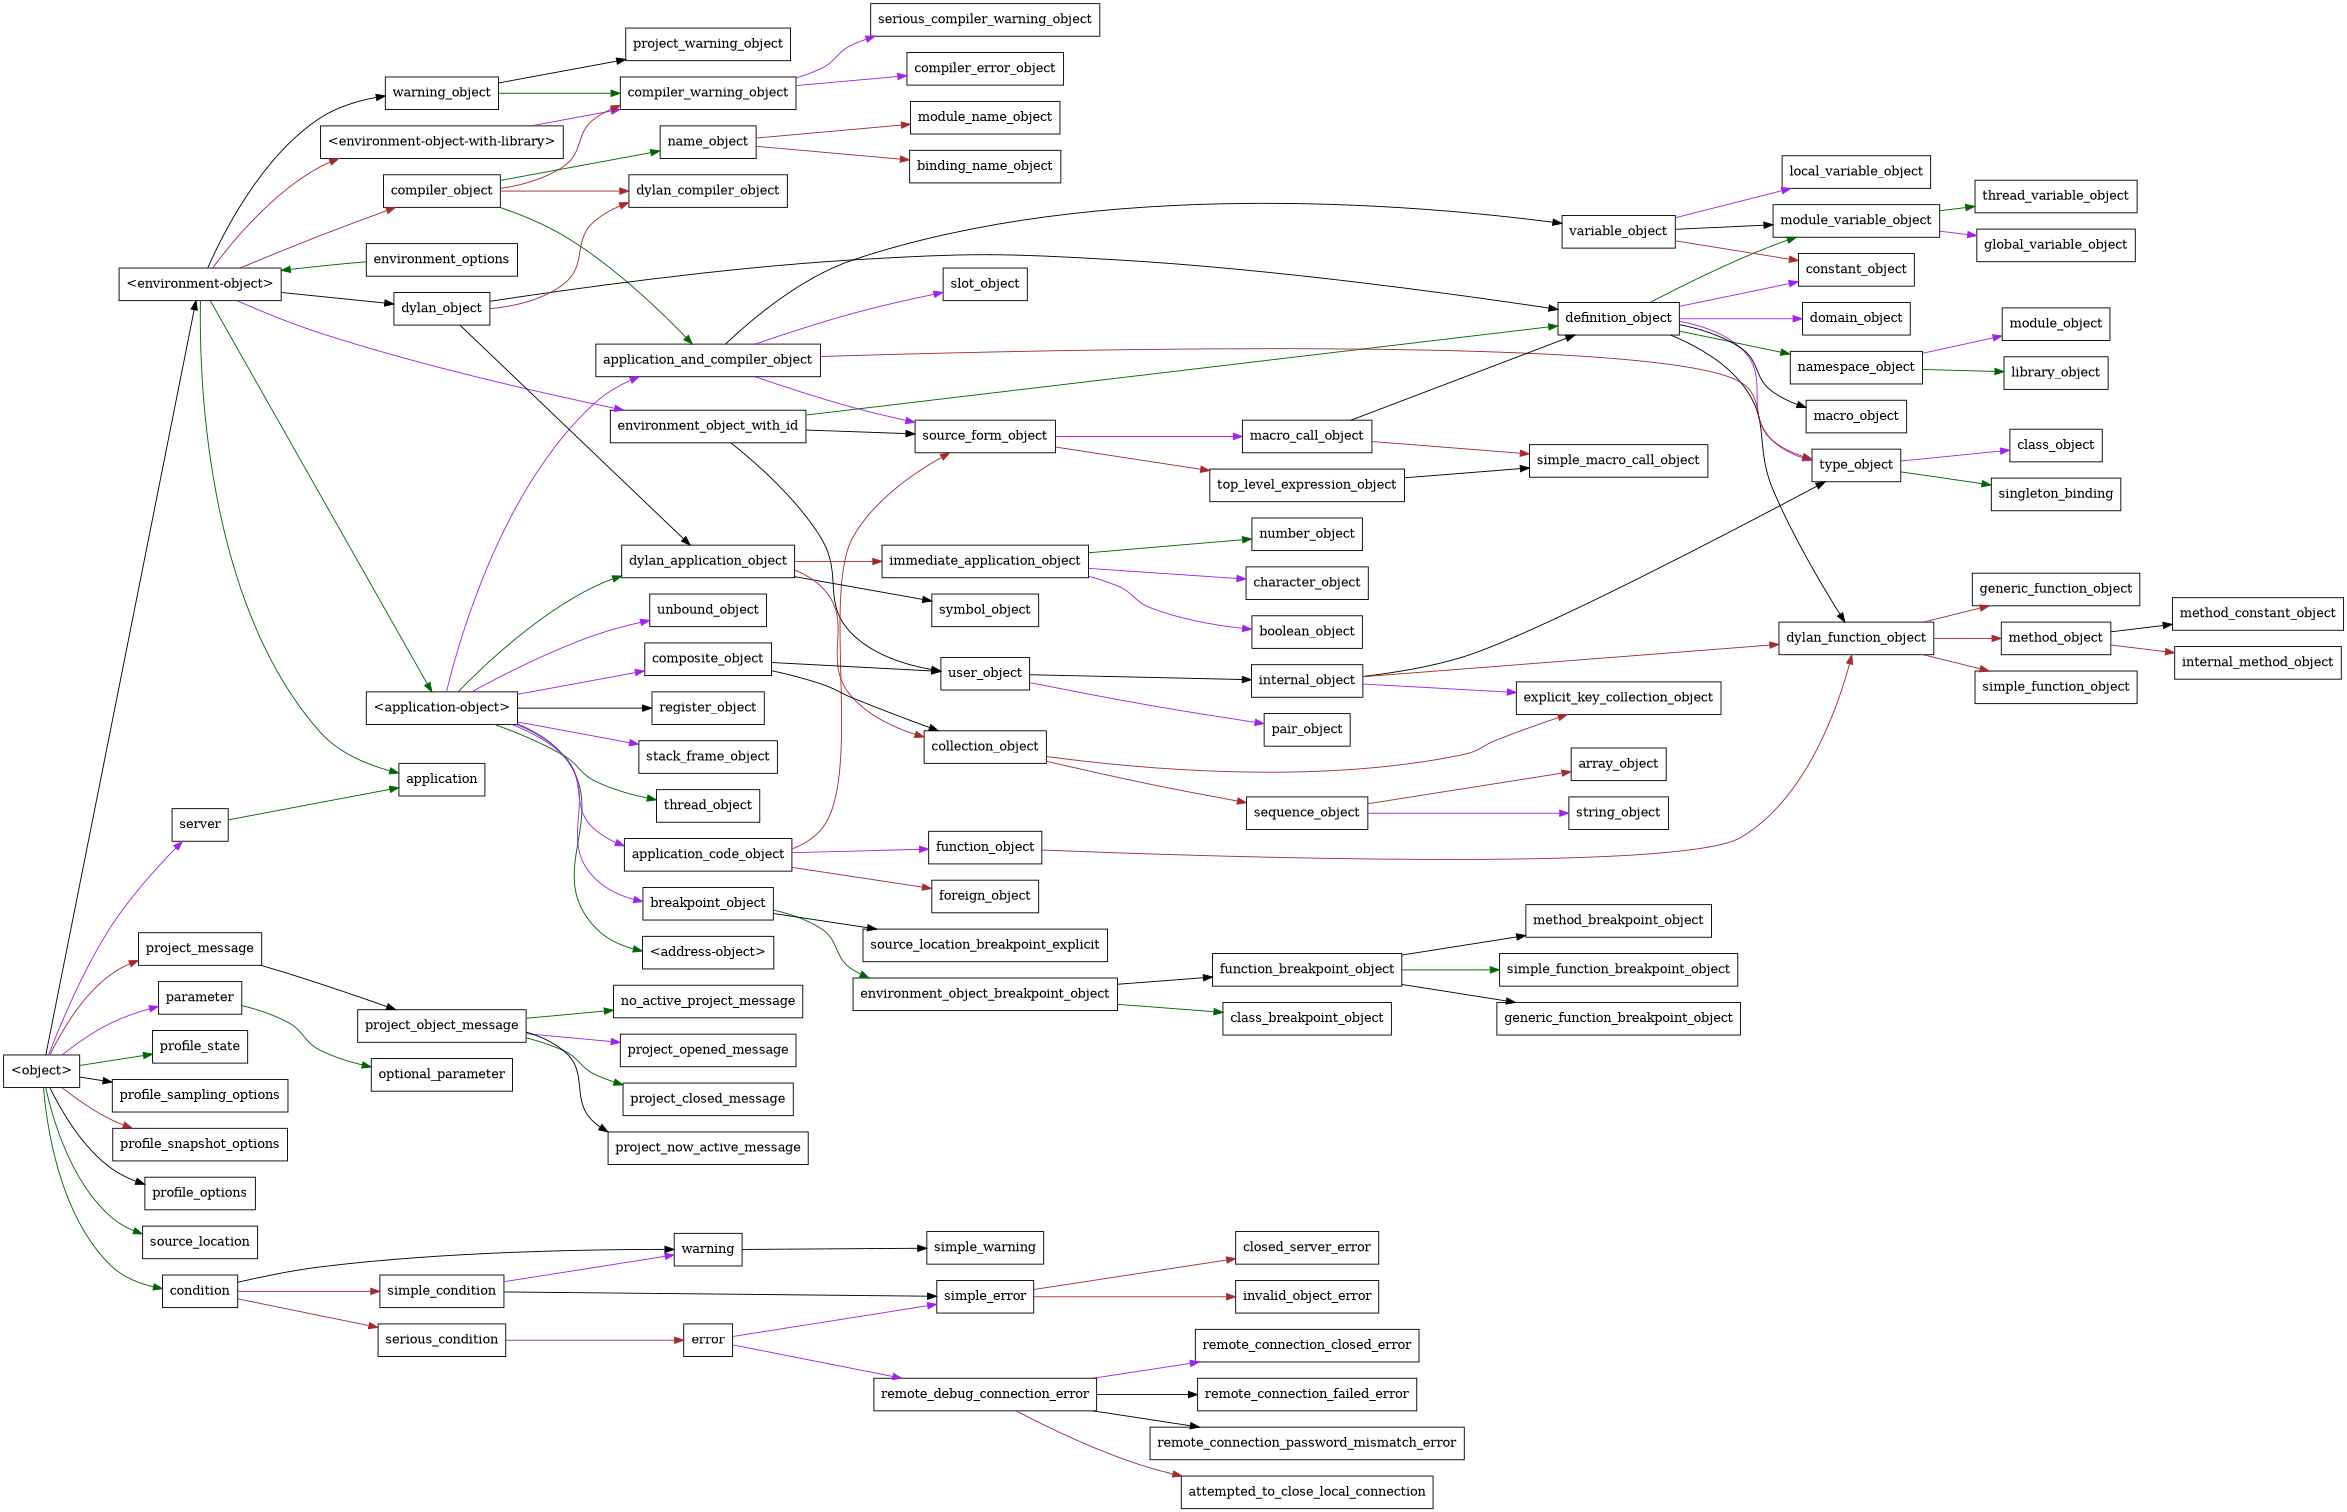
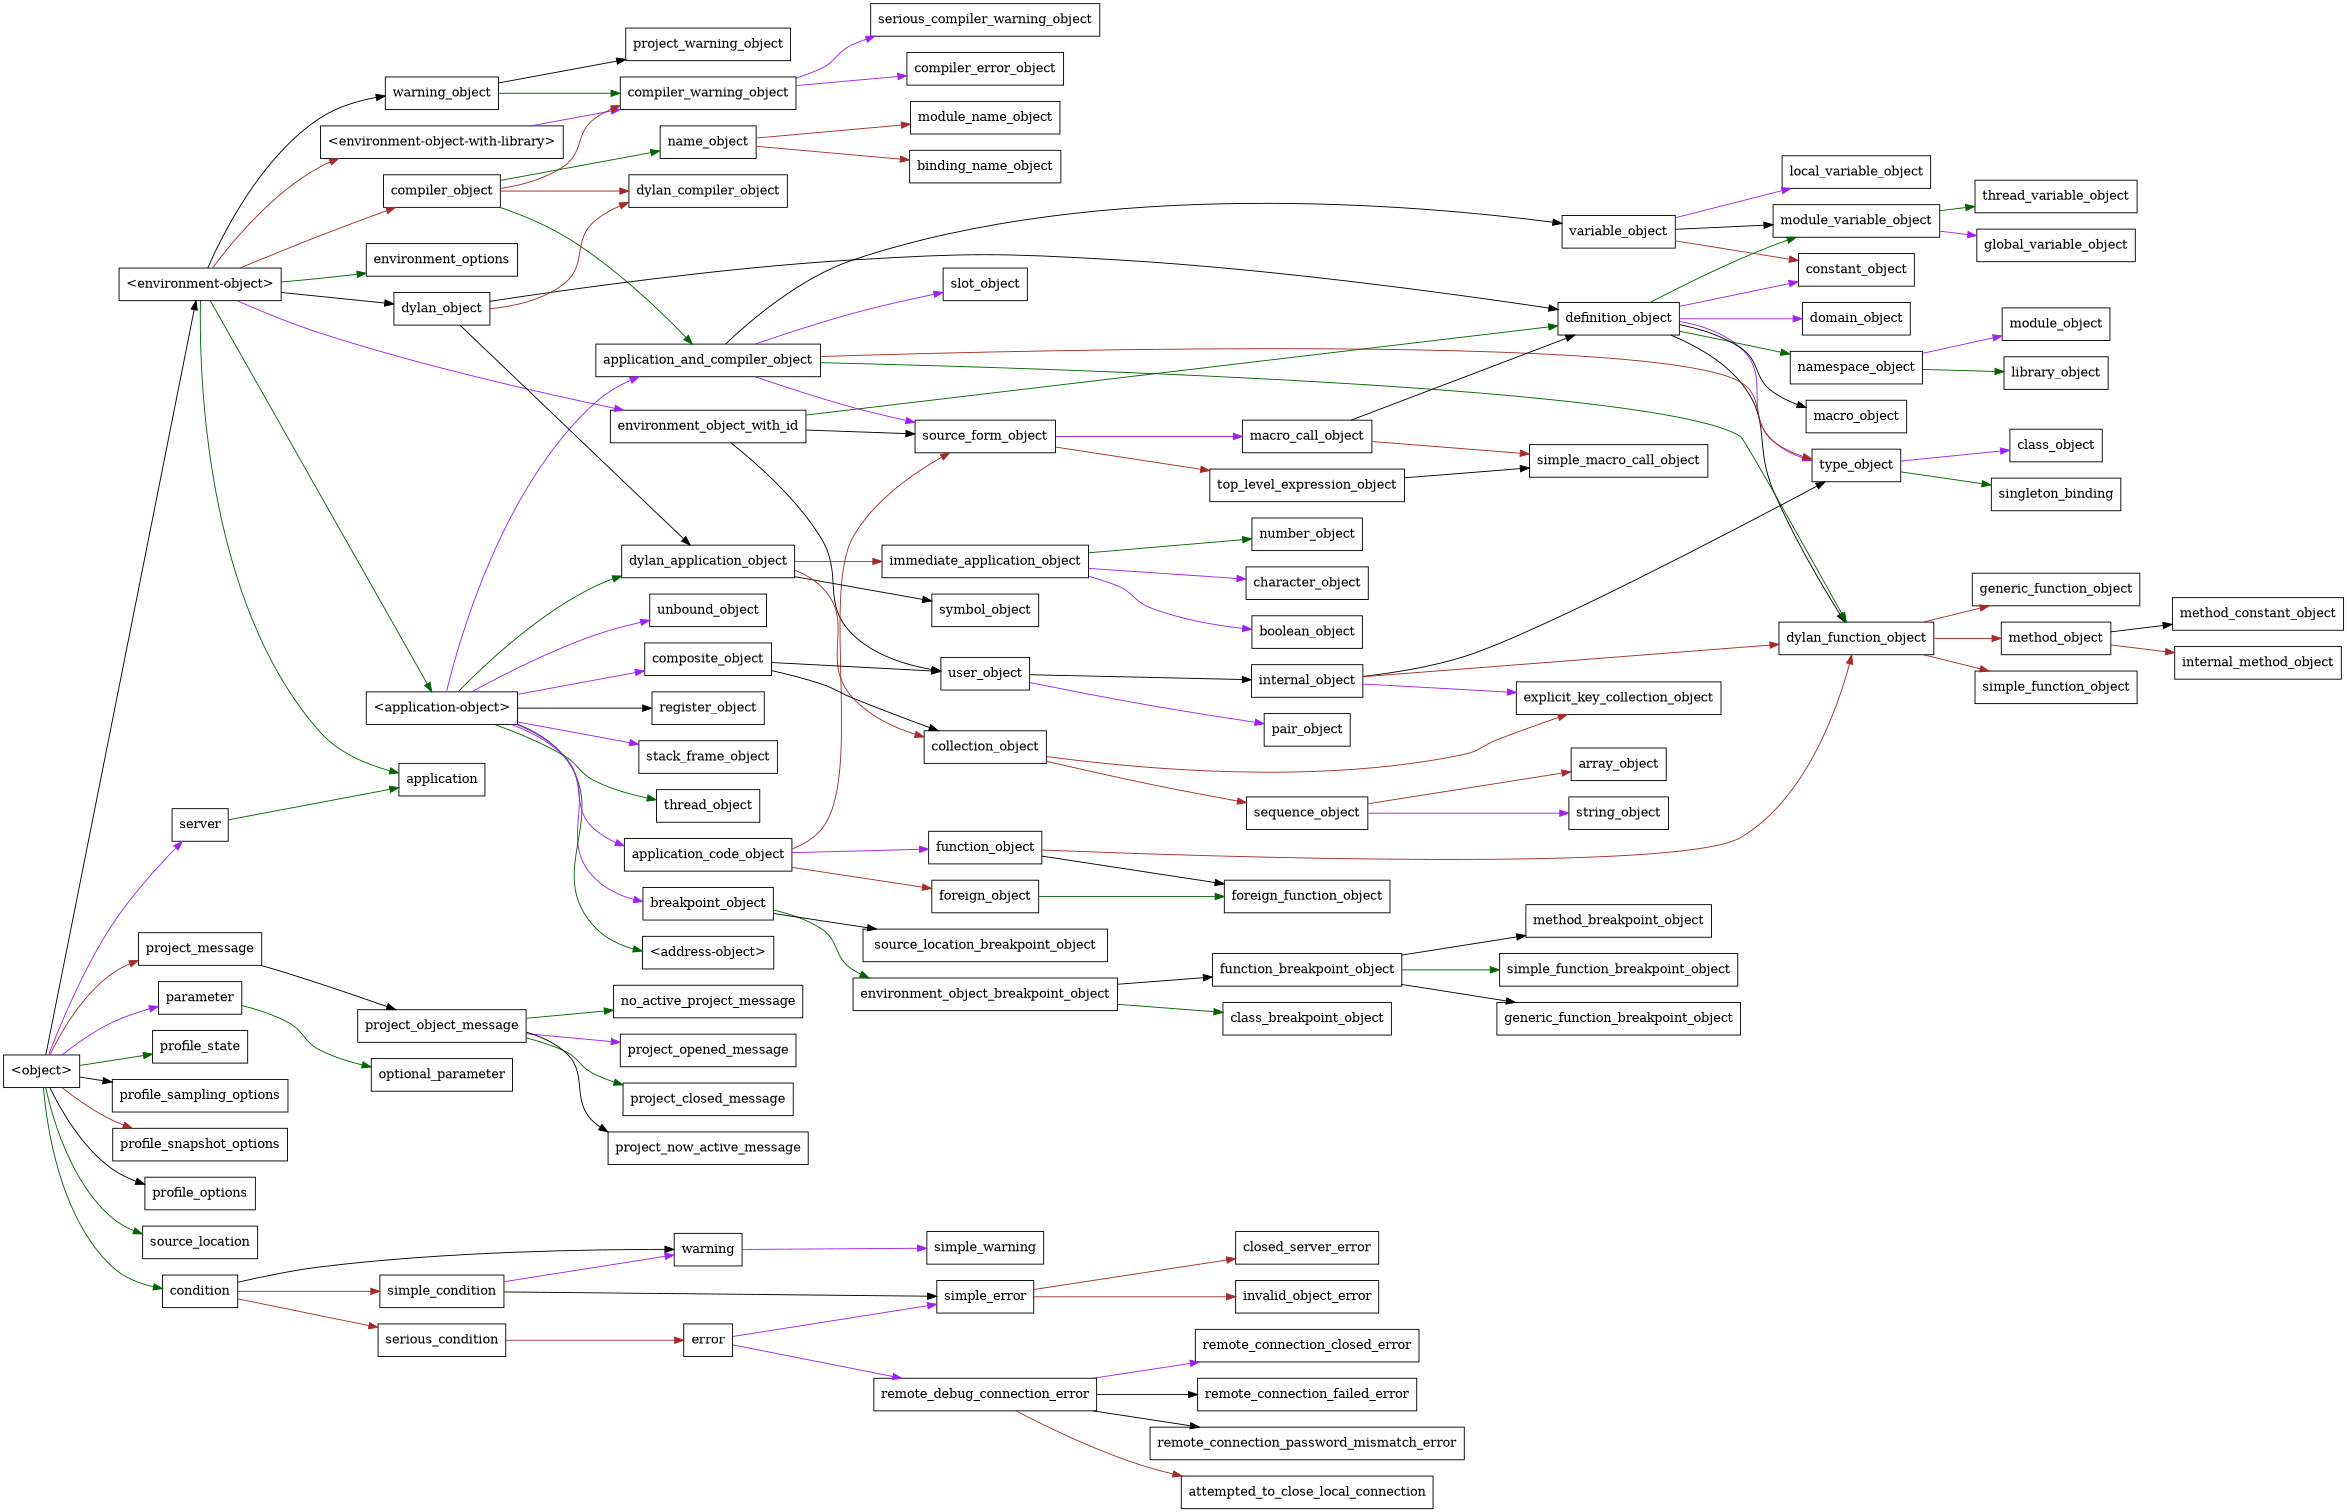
(328, 265) -> (319, 278)
none -> (1385, 386)
none -> (1307, 896)
(985, 945) -> (985, 945)
(830, 1249) -> (830, 1249)
